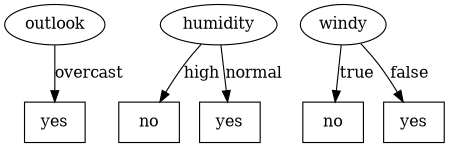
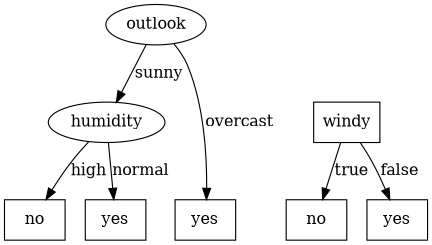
(343, 25) -> (347, 122)
none -> (134, 68)
